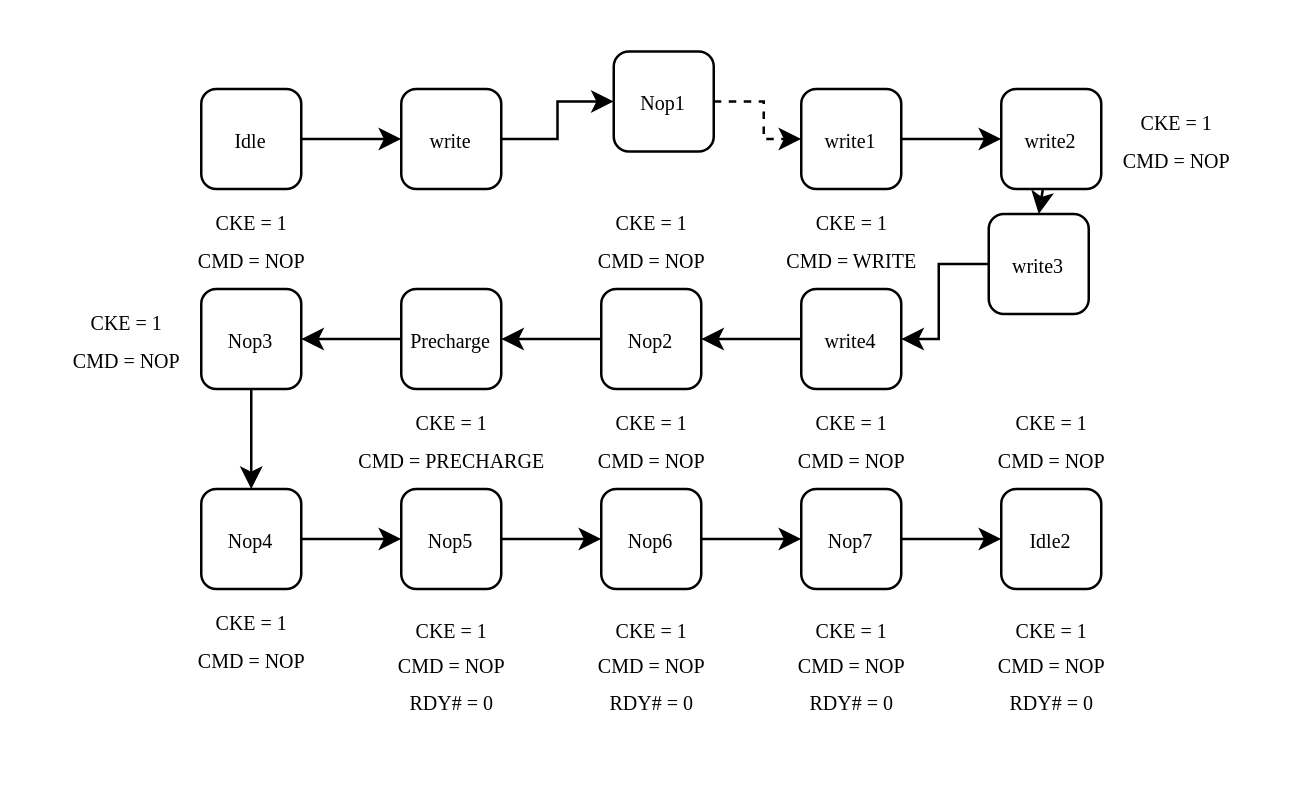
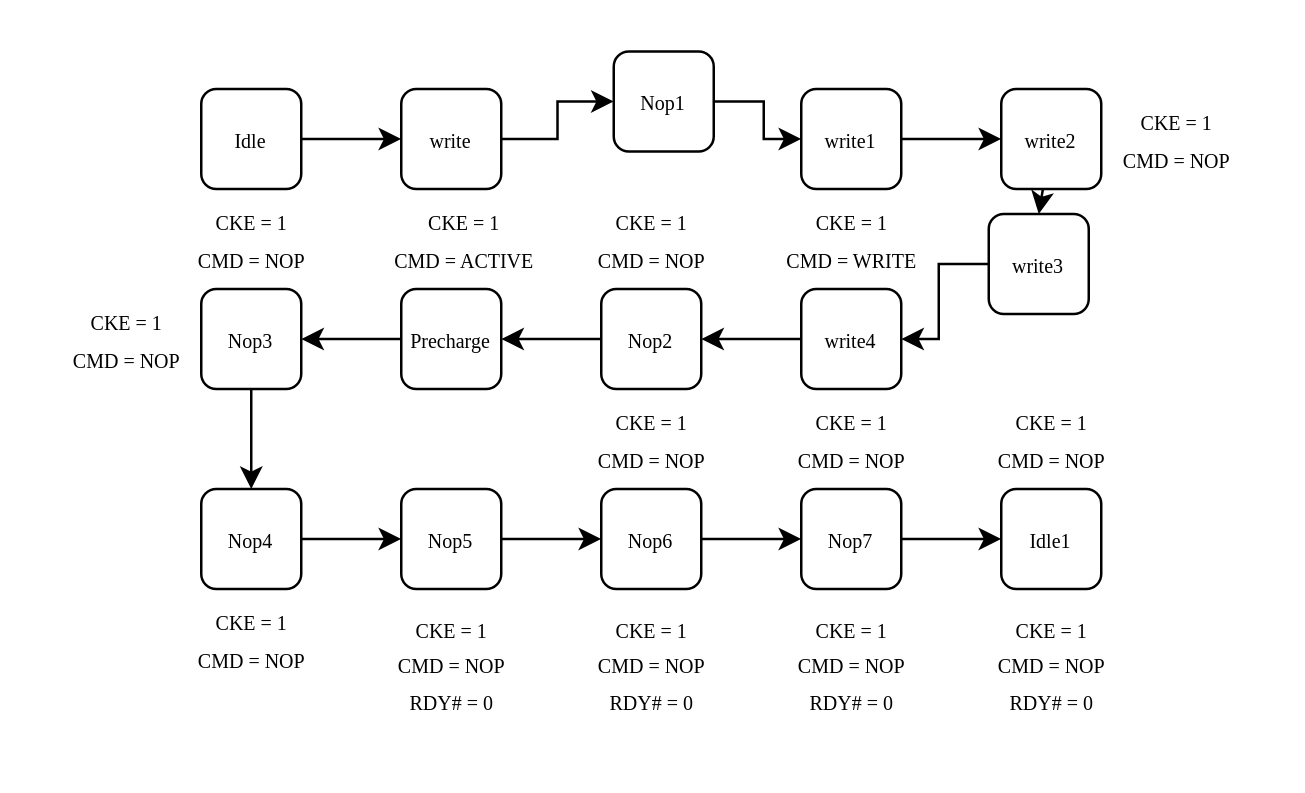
(764, 106) -> (764, 106)
none -> (464, 239)
(451, 439) -> none
(1051, 539) -> (1051, 539)
